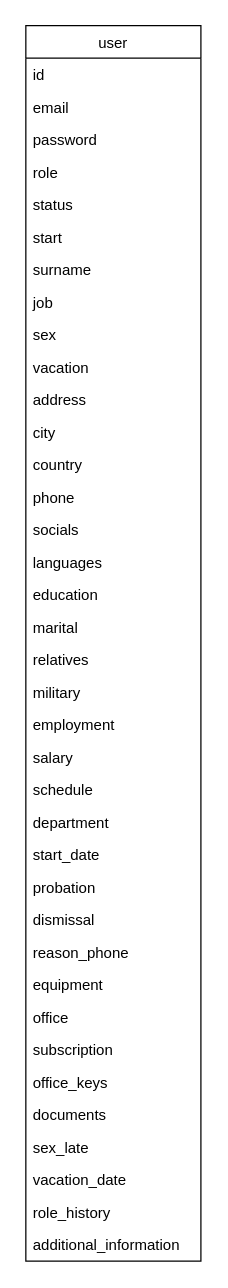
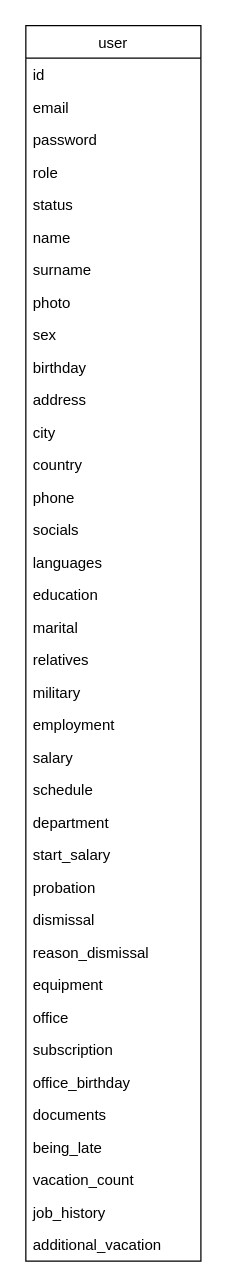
(54, 238) -> (49, 238)
(45, 303) -> (54, 303)
(64, 368) -> (64, 368)
(75, 855) -> (81, 855)
(83, 953) -> (94, 953)
(77, 1083) -> (92, 1083)
(64, 1148) -> (71, 1148)
(85, 1180) -> (89, 1180)
(79, 1213) -> (77, 1213)
(115, 1245) -> (105, 1245)
